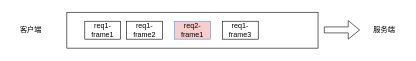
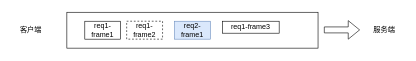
(144, 30) -> (144, 30)
(192, 30) -> (192, 30)
(240, 30) -> (251, 27)
